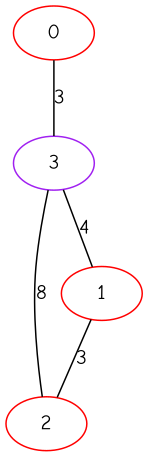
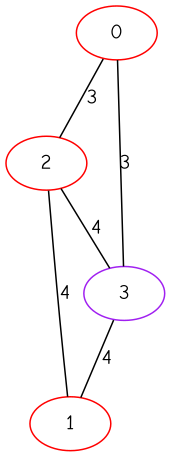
none -> (81, 98)
(42, 293) -> (97, 228)
(82, 359) -> (65, 293)
